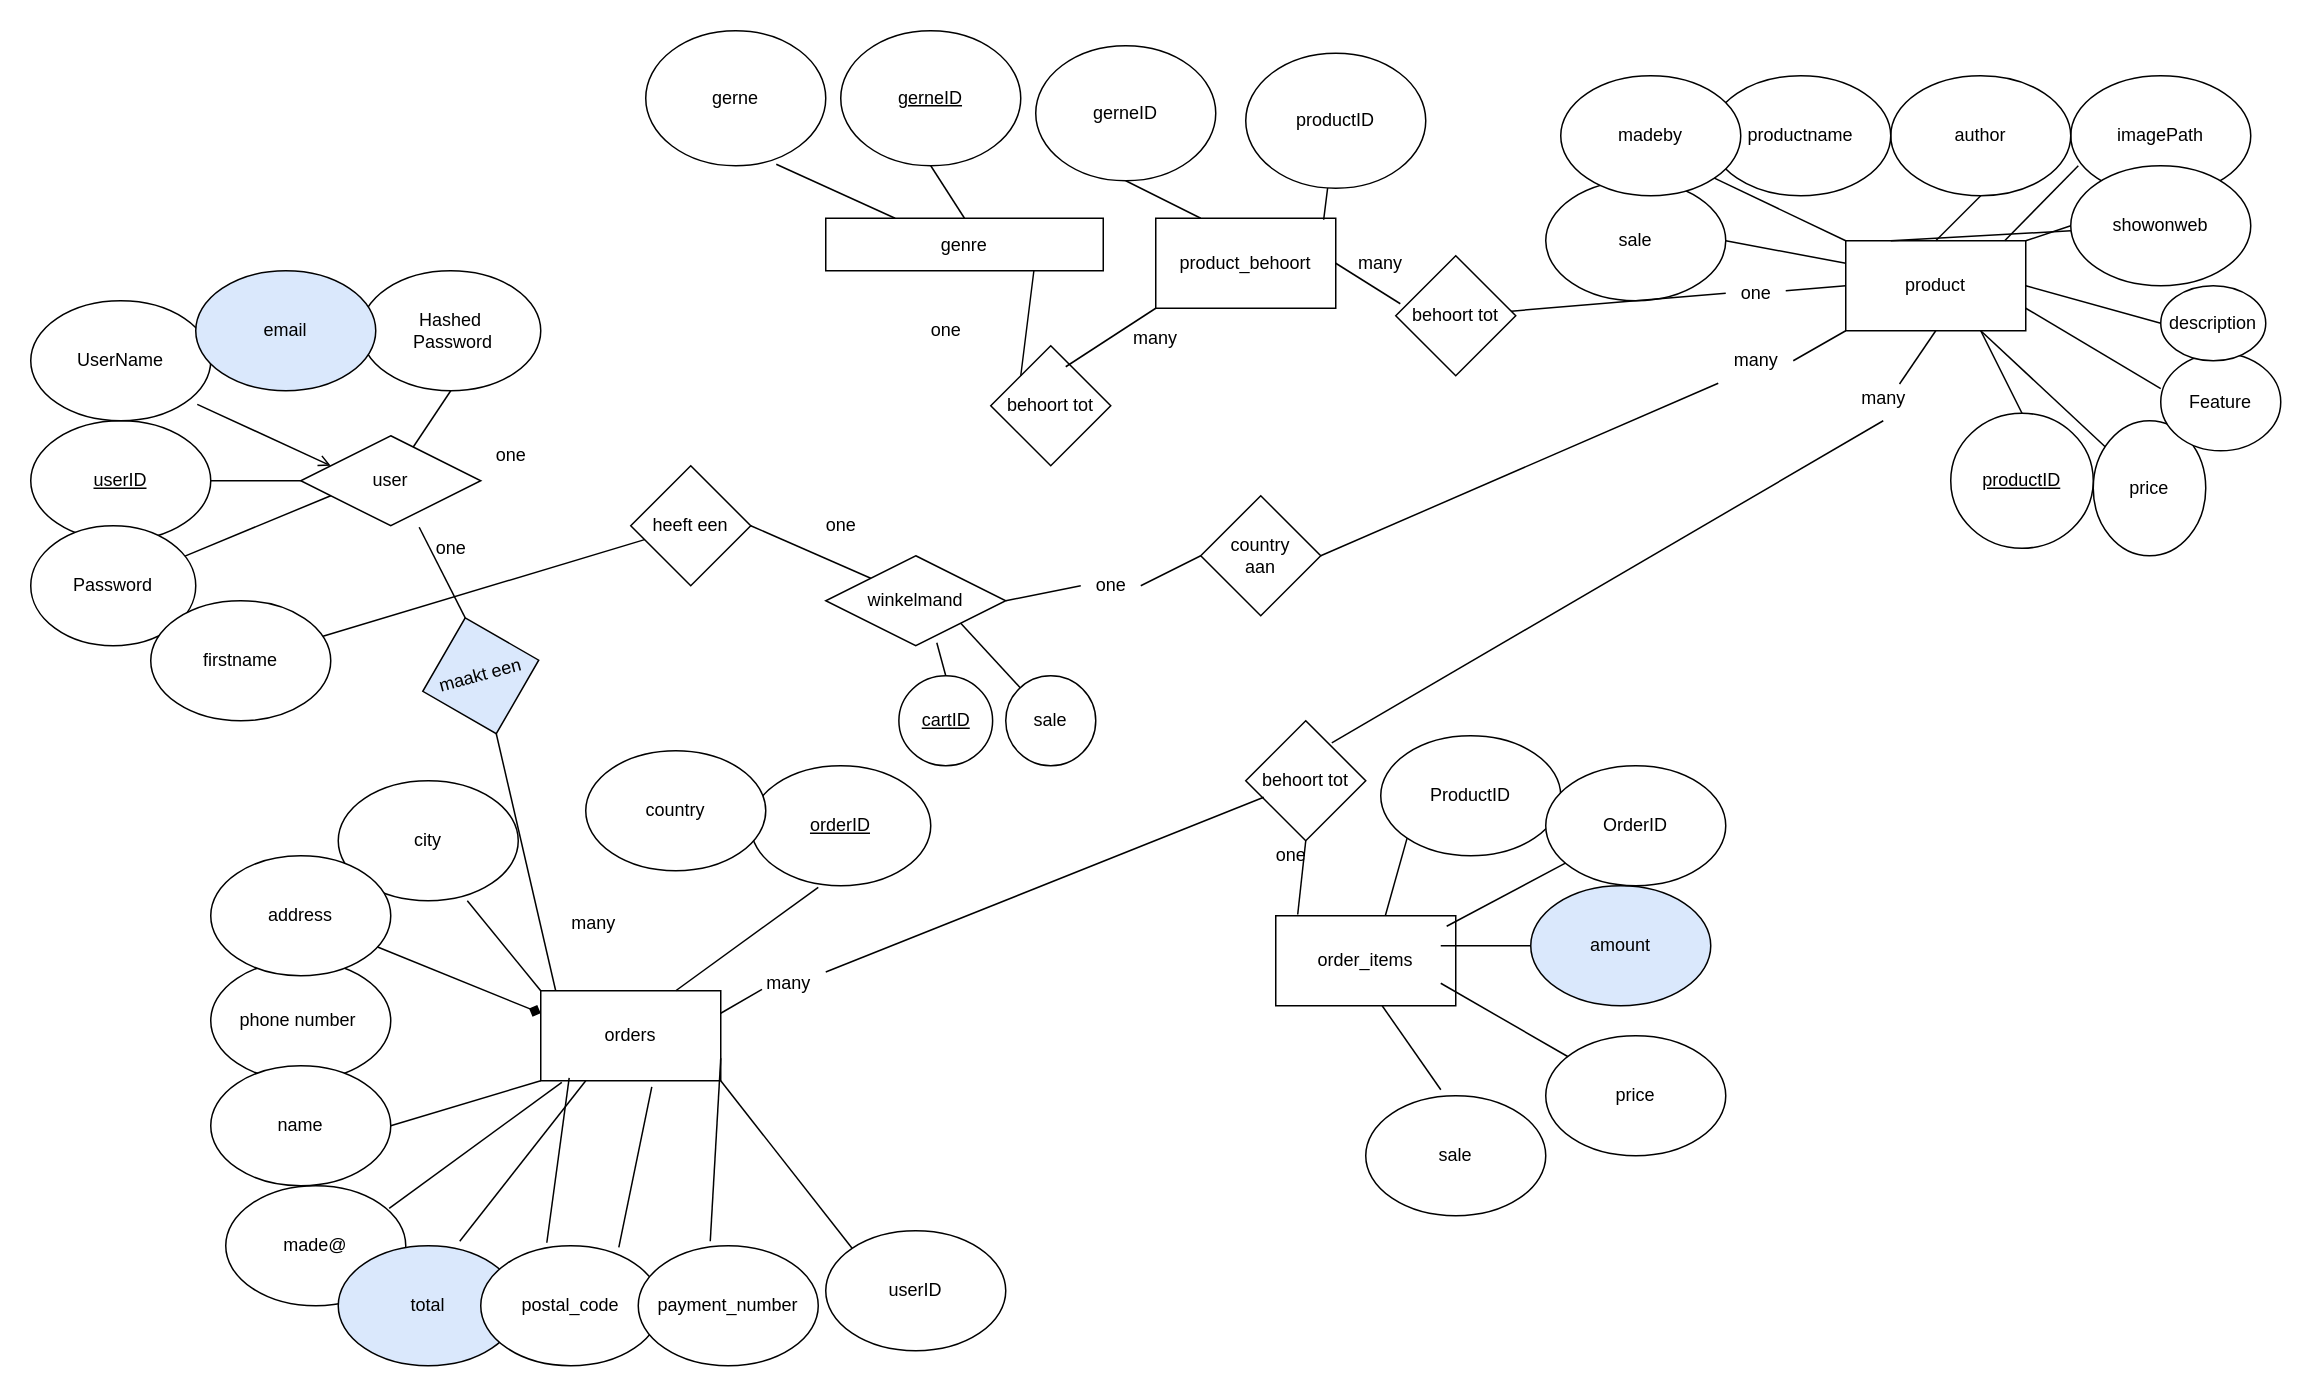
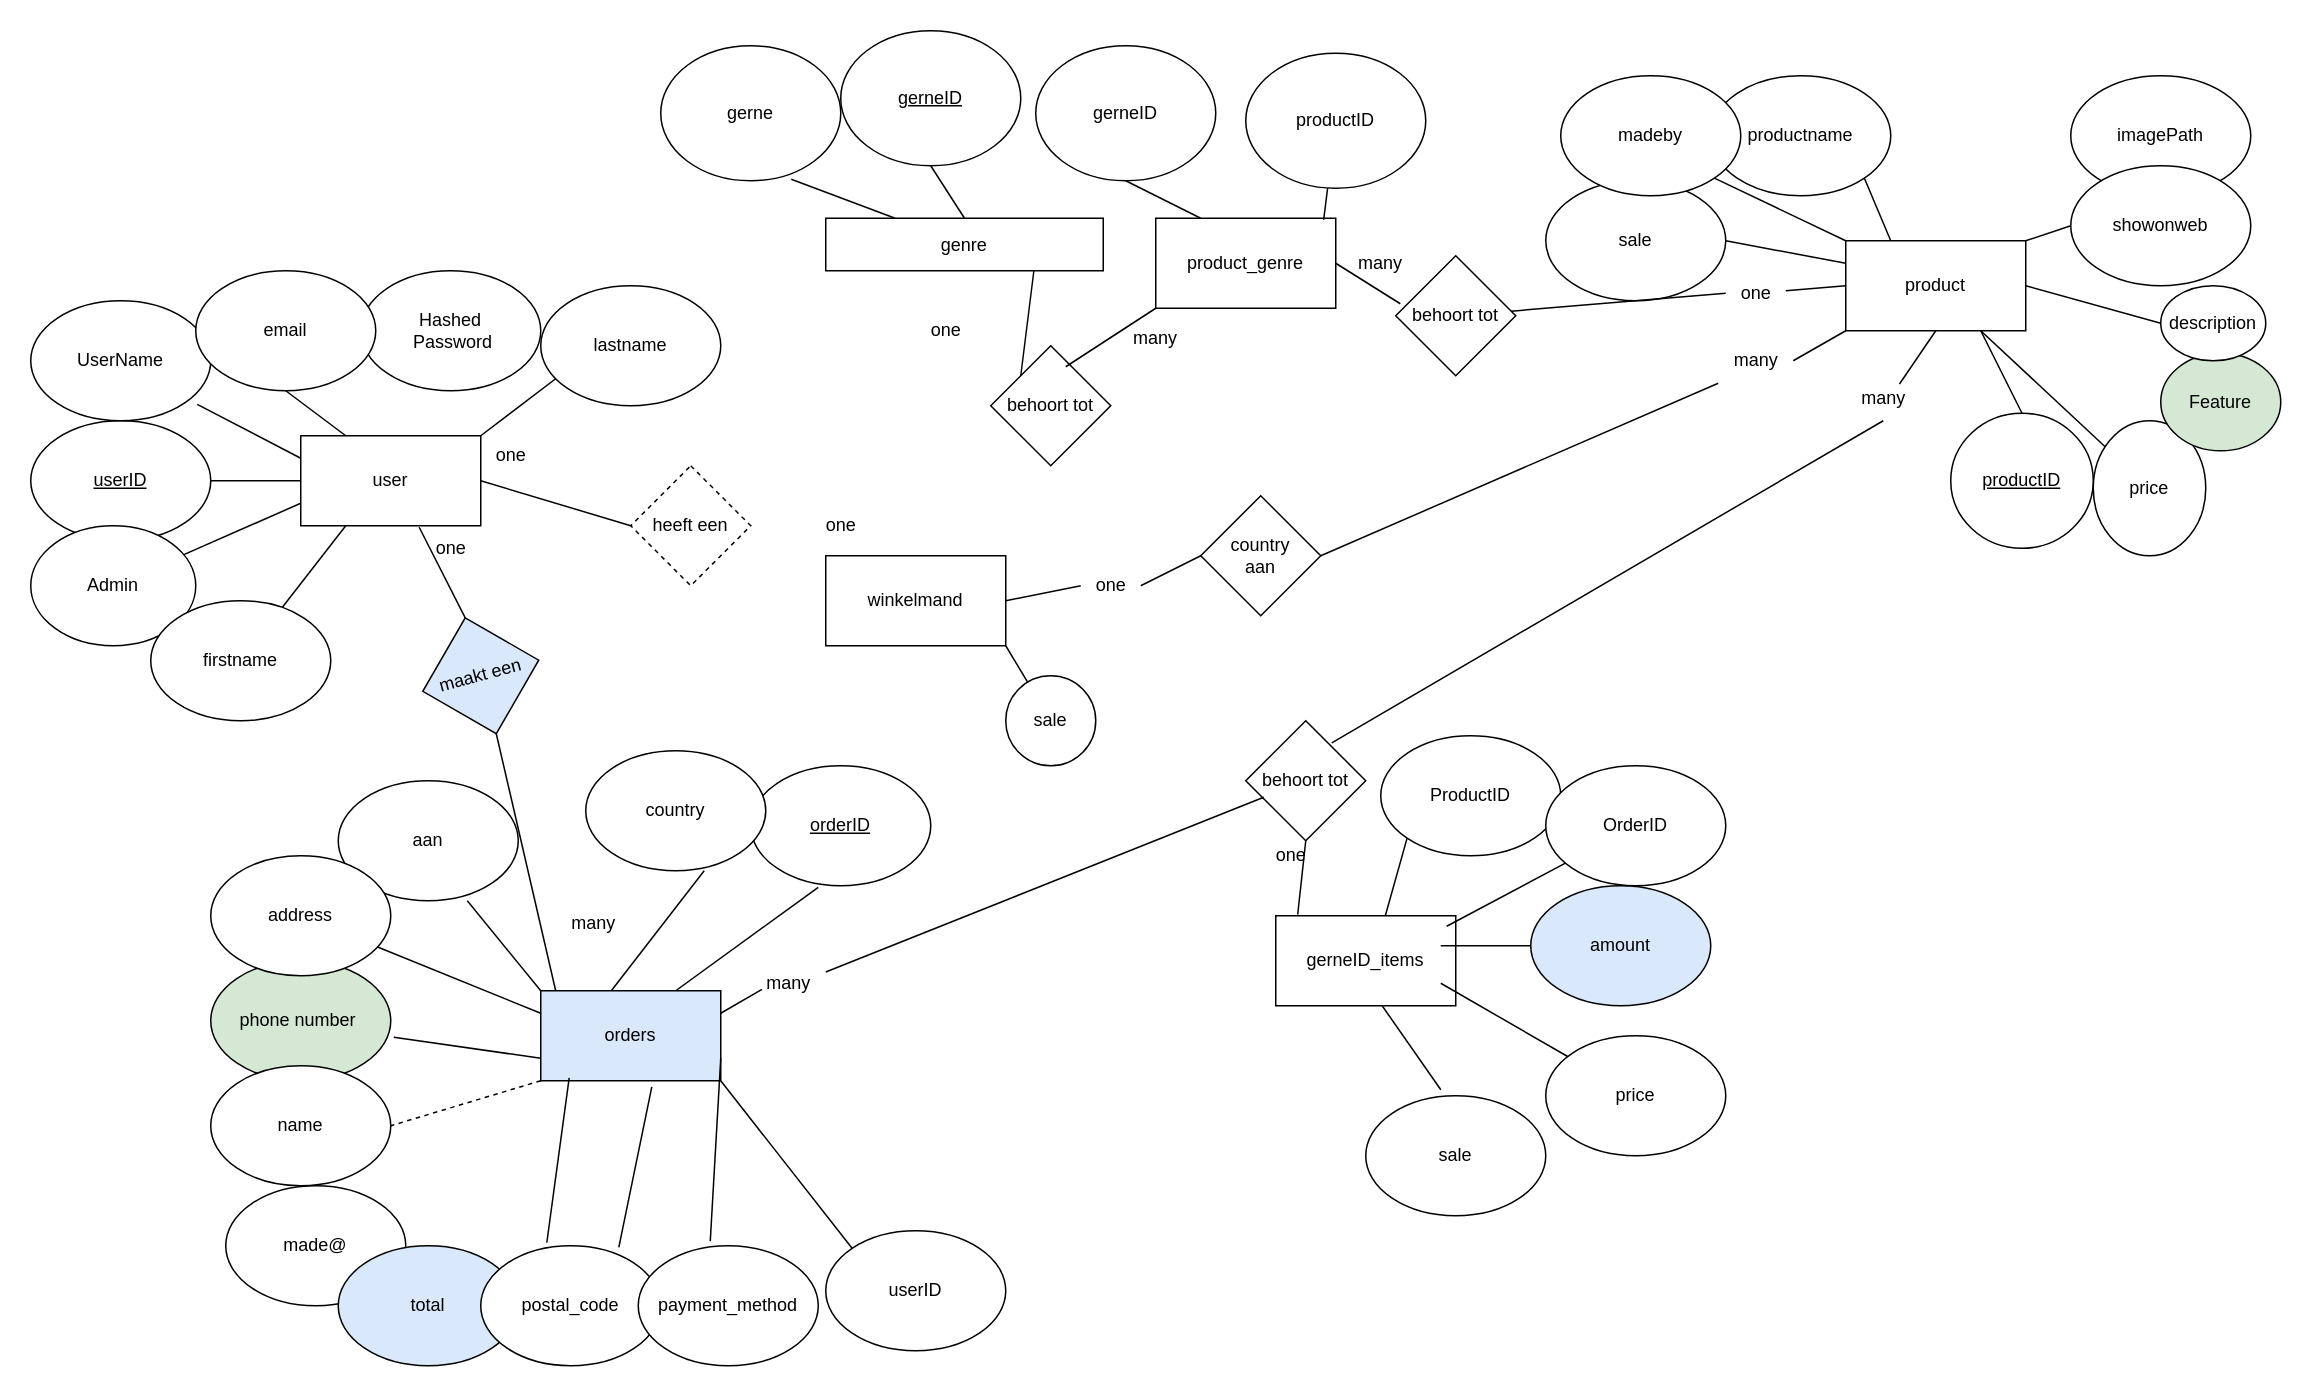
(736, 98) -> (751, 113)
(1981, 136) -> none
(2042, 203) -> none
(1958, 219) -> none
(1966, 237) -> (1878, 210)
(1246, 263) -> (1246, 263)
(286, 331) -> (286, 331)
none -> (631, 346)
(2094, 349) -> none
(2221, 402) -> (2221, 402)
none -> (518, 407)
none -> (316, 414)
(432, 419) -> none
(266, 436) -> (253, 433)
(391, 481) -> (391, 481)
none -> (556, 503)
(691, 526) -> (691, 526)
(811, 552) -> none
(113, 586) -> (113, 586)
(483, 588) -> (314, 567)
(916, 601) -> (916, 601)
(941, 659) -> none
(946, 721) -> none
(428, 841) -> (428, 841)
none -> (657, 931)
(1366, 961) -> (1366, 961)
(529, 1009) -> (534, 1011)
(301, 1021) -> (301, 1021)
(631, 1036) -> (631, 1036)
none -> (467, 1048)
(465, 1104) -> (465, 1104)
(476, 1145) -> none
(511, 1176) -> none
(728, 1306) -> (728, 1306)
